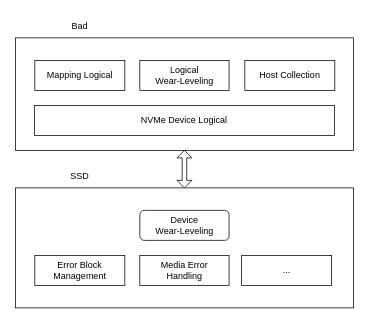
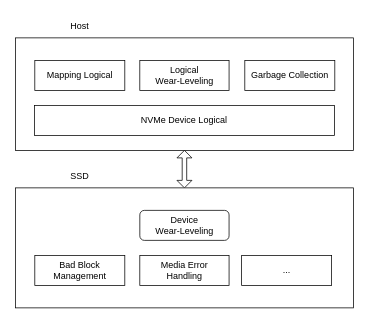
(80, 27) -> (80, 27)
(290, 75) -> (290, 75)
(80, 270) -> (80, 270)
